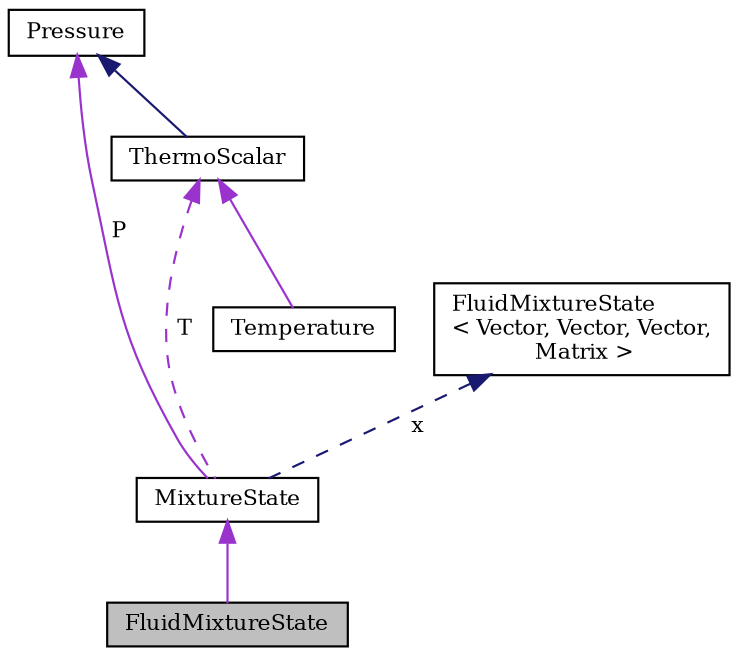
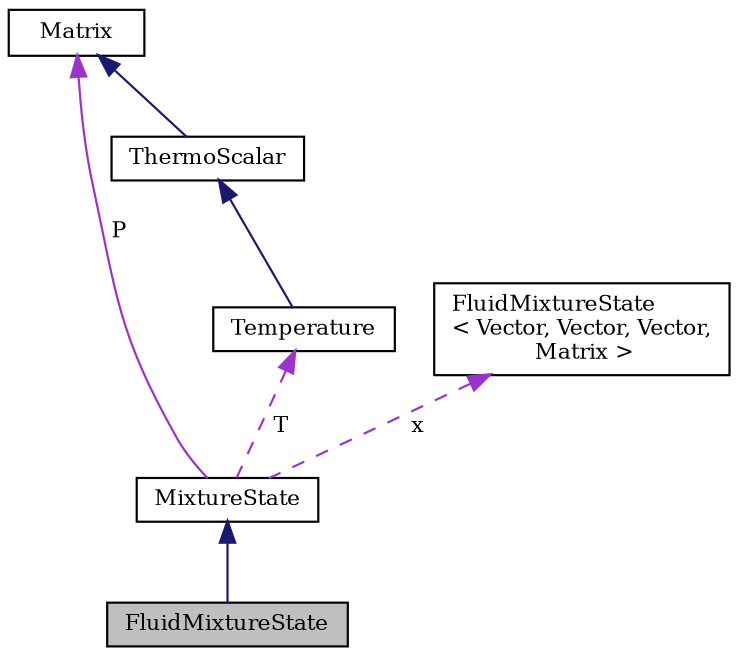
(77, 33) -> (77, 33)
(262, 254) -> (262, 254)
(167, 343) -> (261, 425)
(369, 431) -> (369, 431)
(228, 573) -> (228, 573)
